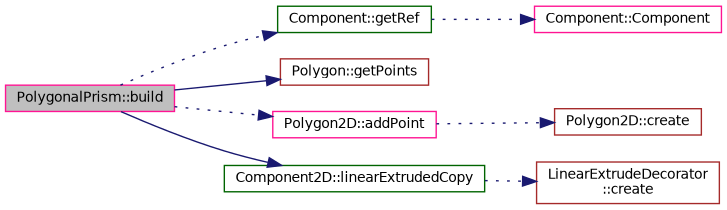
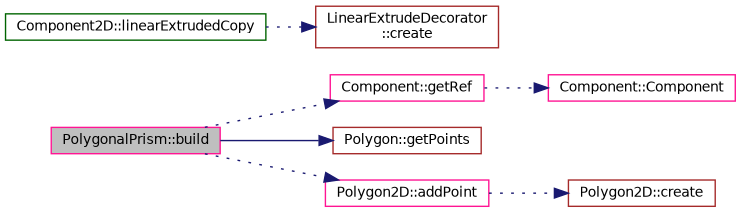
(354, 19) -> (407, 88)
(193, 141) -> none
